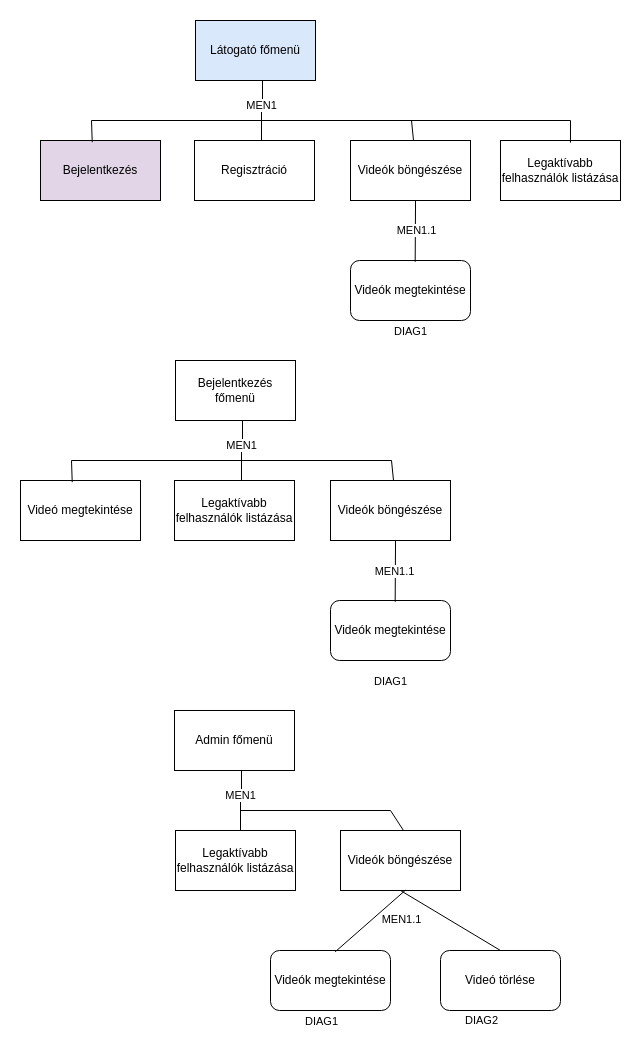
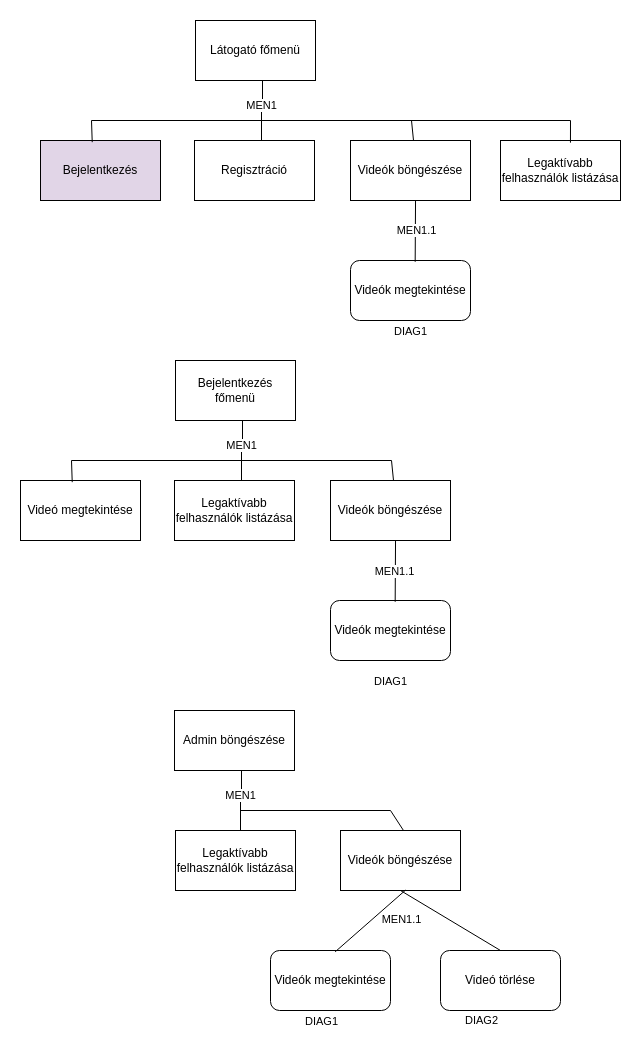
(256, 51) -> (256, 51)
(235, 741) -> (235, 741)
